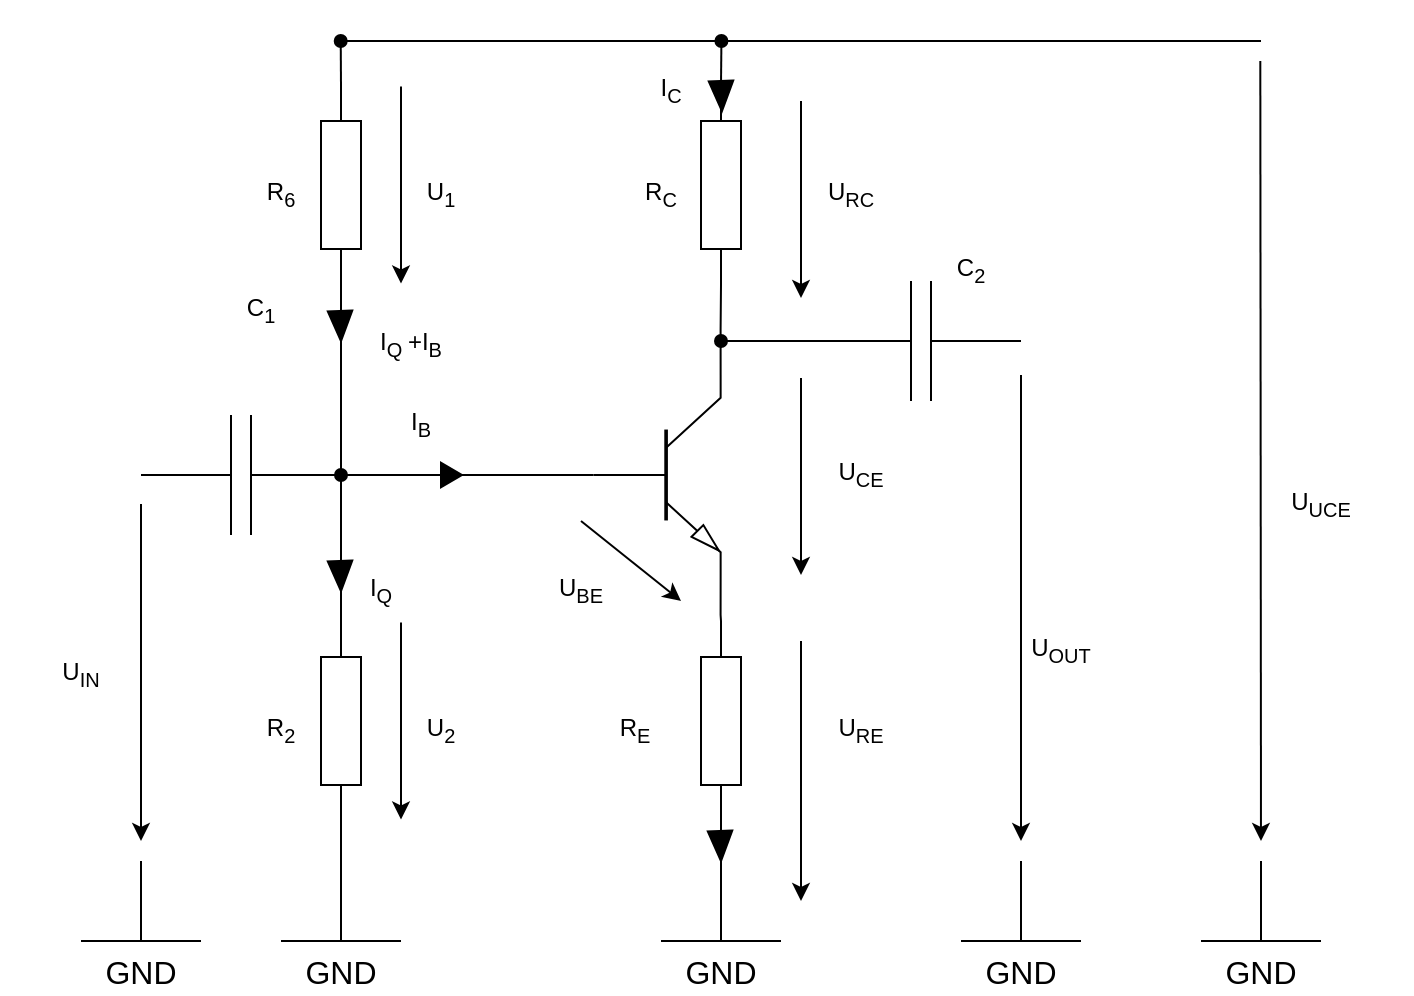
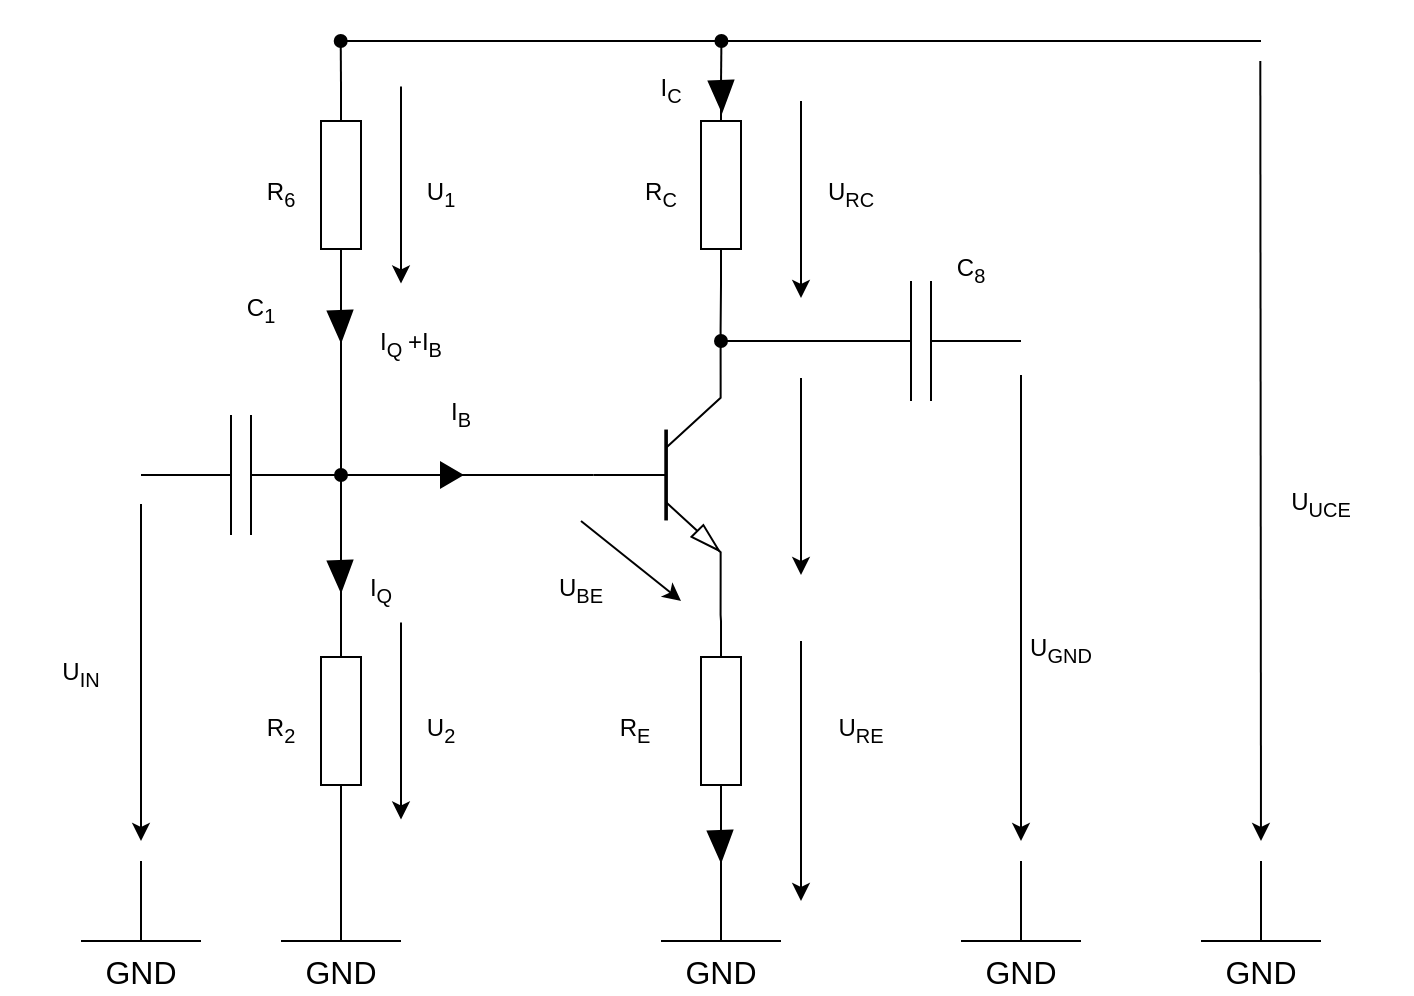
(972, 271) -> (972, 271)
(421, 425) -> (461, 415)
(861, 475) -> none
(1062, 651) -> (1062, 651)
